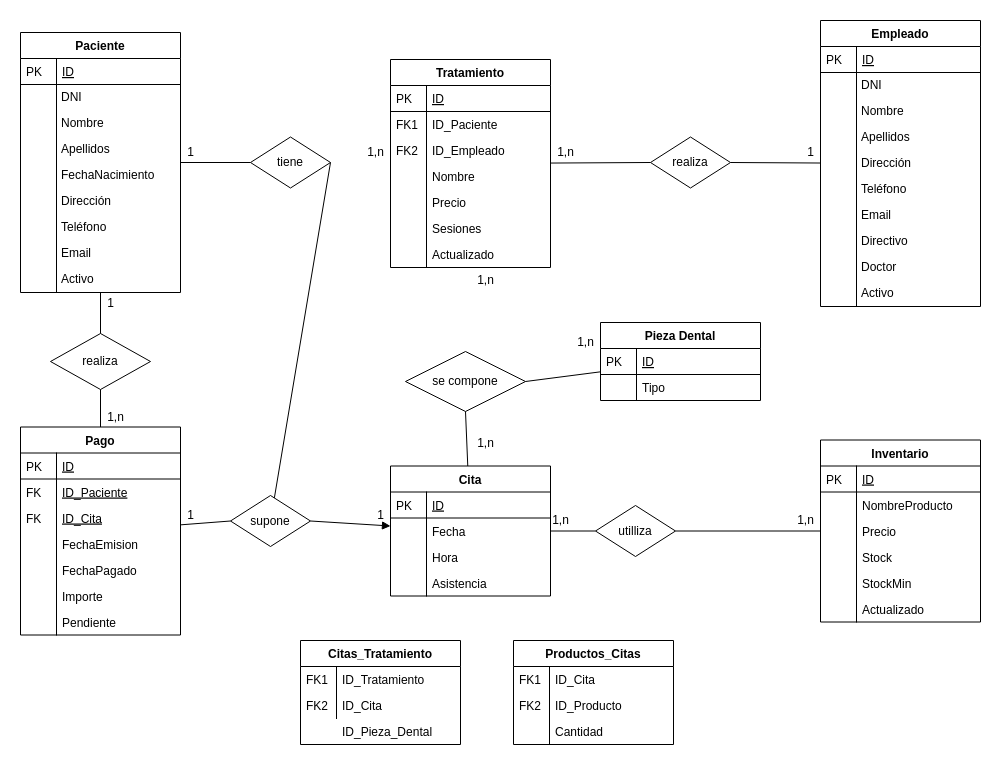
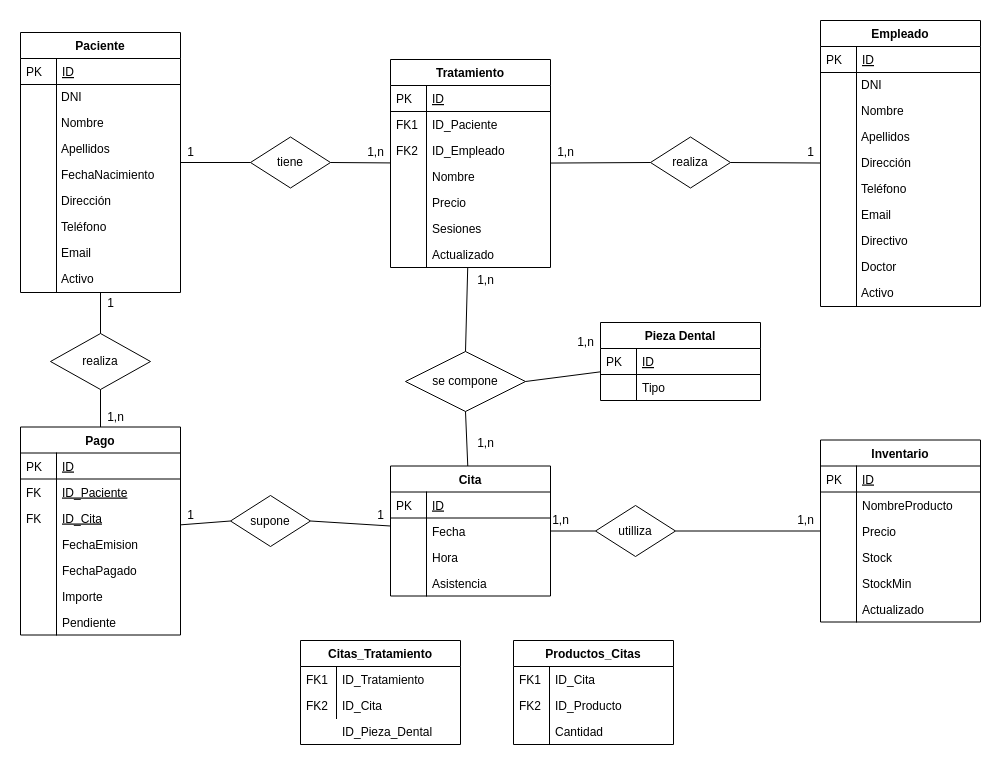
none -> (467, 311)
(302, 330) -> (360, 163)
(381, 525) -> (384, 526)
